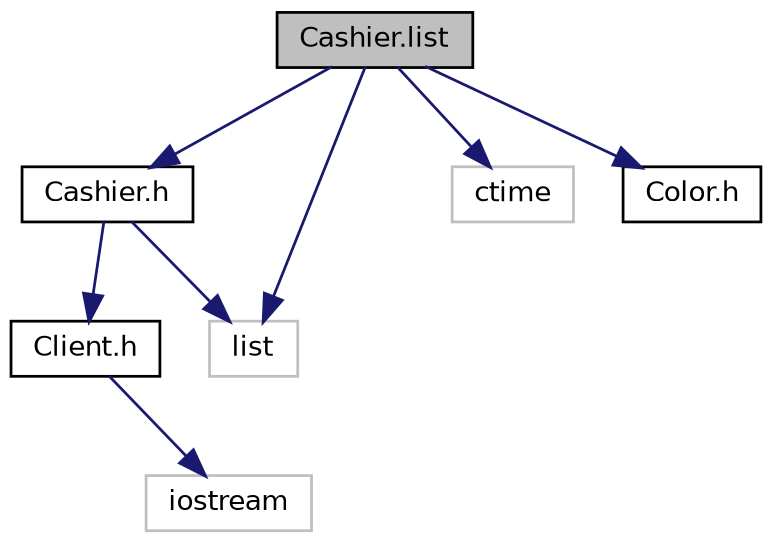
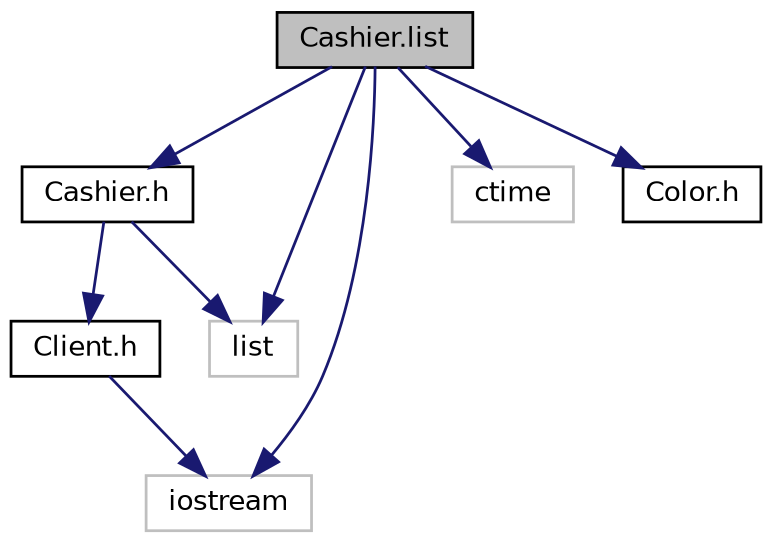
none -> (354, 270)
